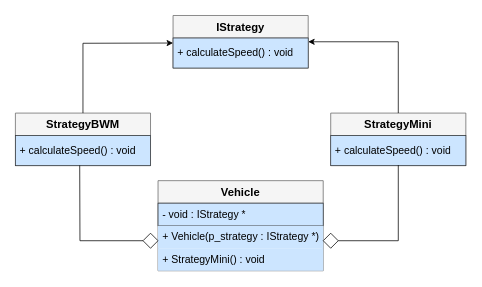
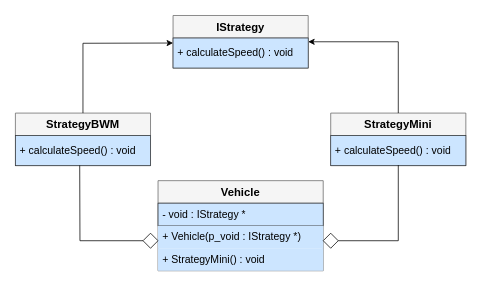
(241, 237) -> (241, 237)
